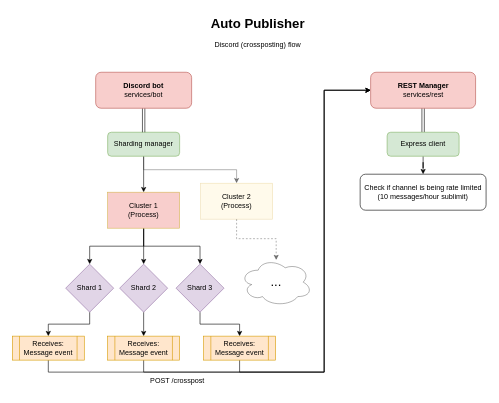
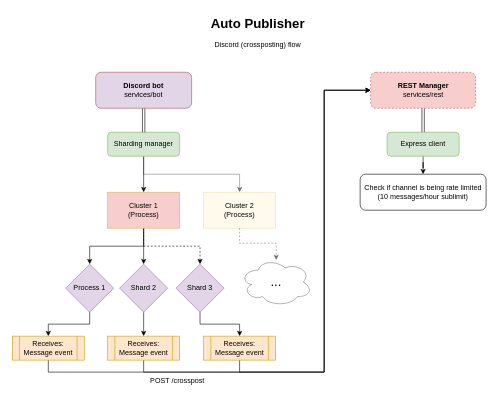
(144, 90) -> (144, 90)
(423, 90) -> (423, 90)
(237, 201) -> (240, 210)
(179, 246) -> (179, 246)
(90, 288) -> (90, 288)
